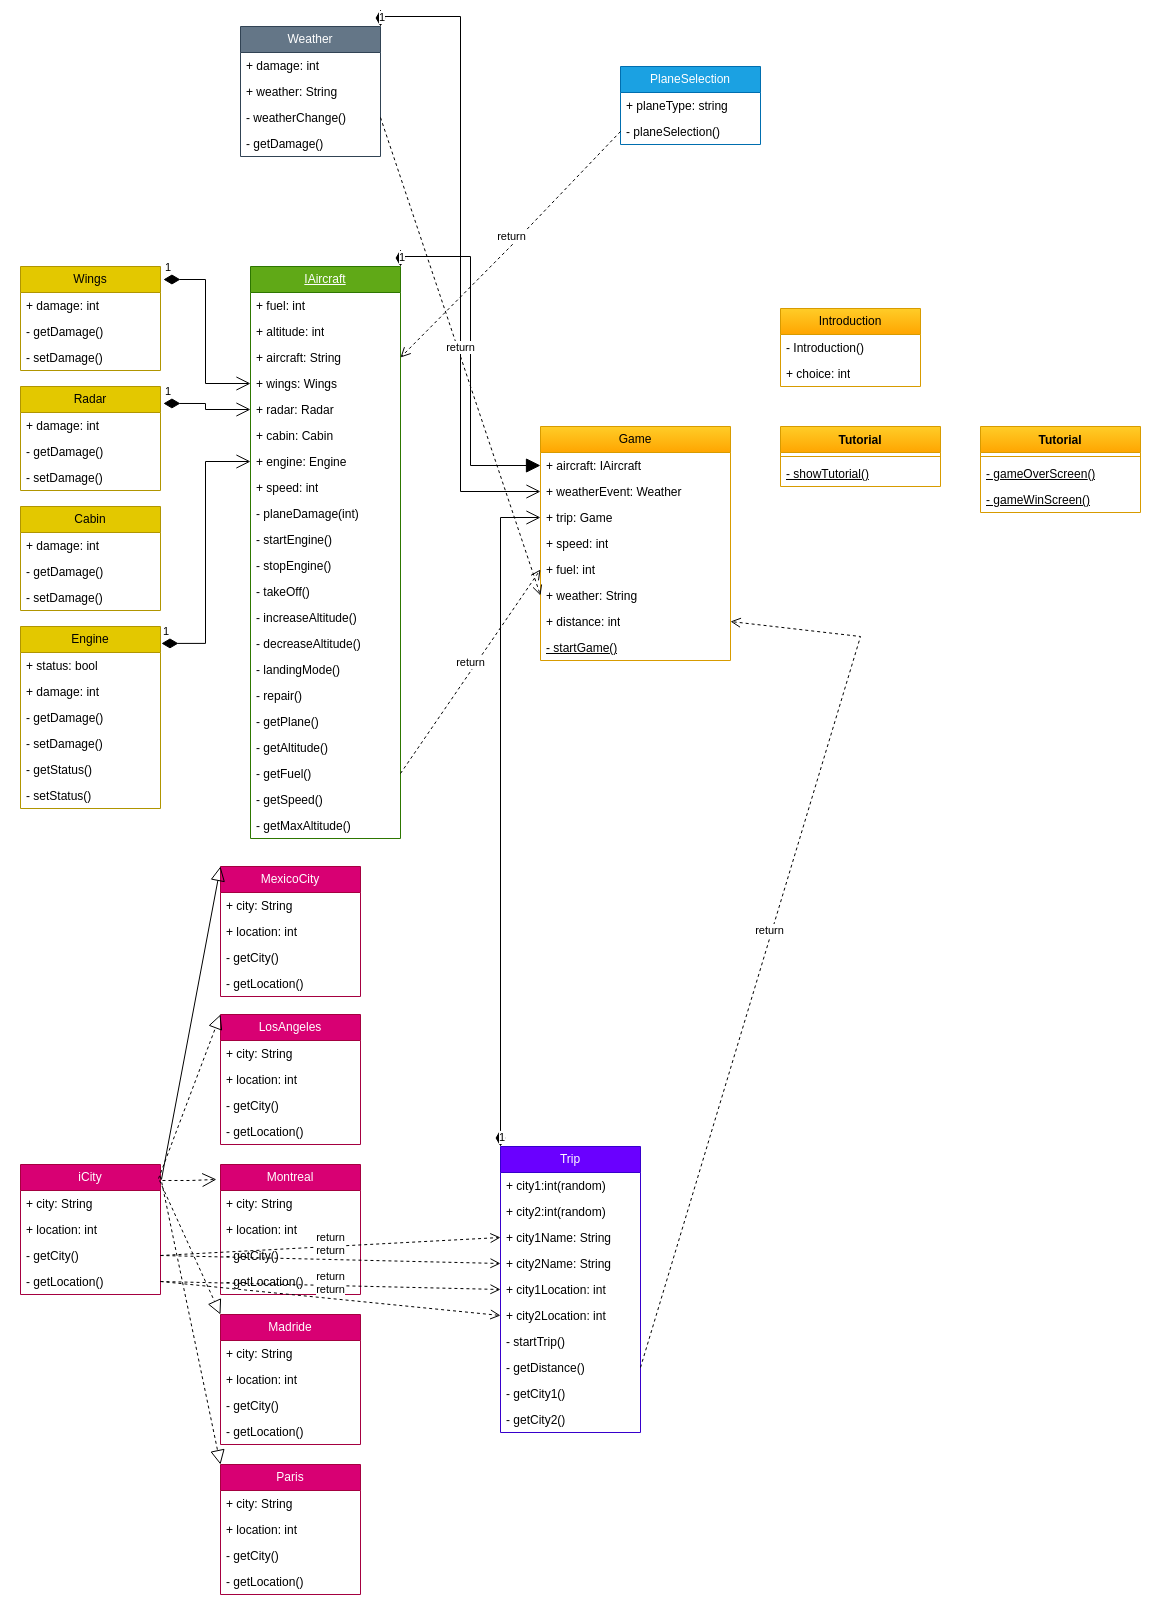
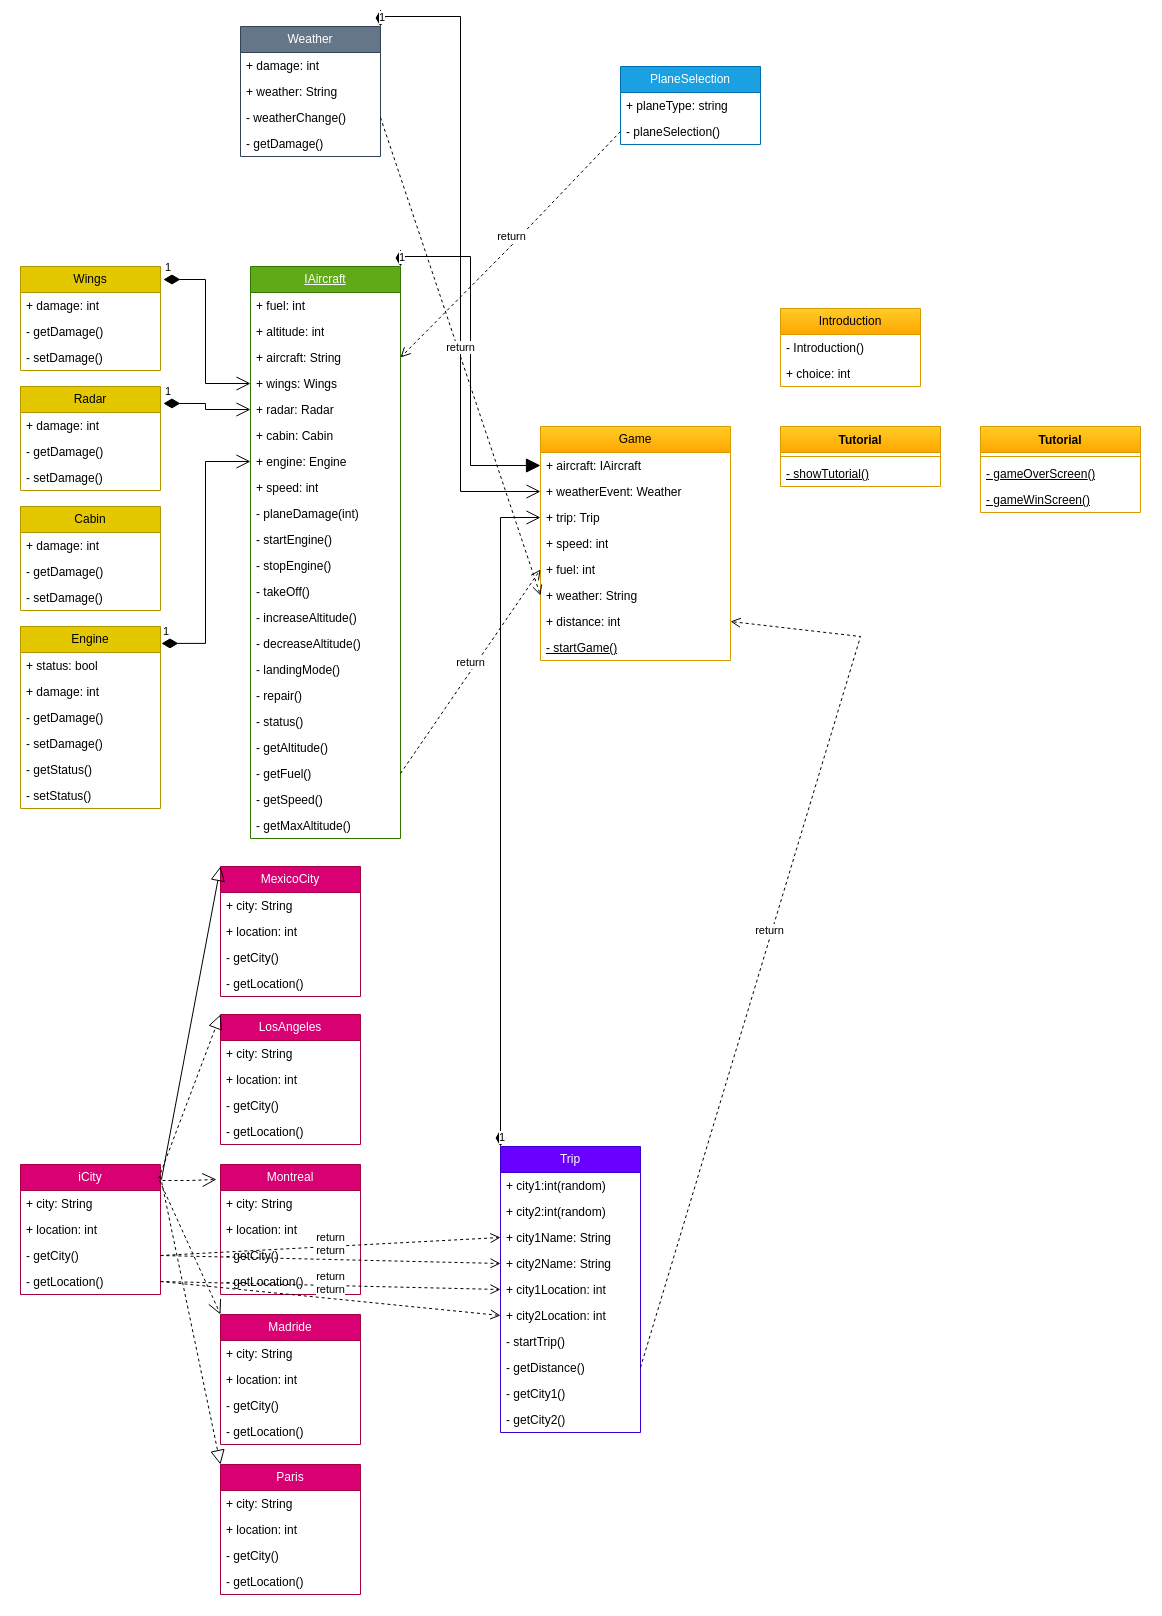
(581, 519) -> (579, 519)
(294, 723) -> (289, 723)
(214, 1300) -> (216, 1304)
